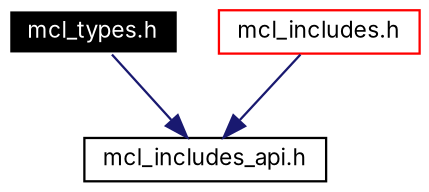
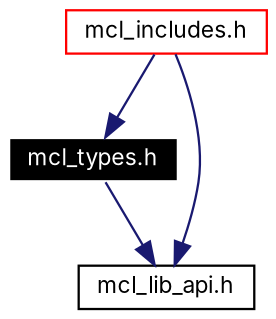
none -> (136, 86)
(205, 160) -> (166, 287)
